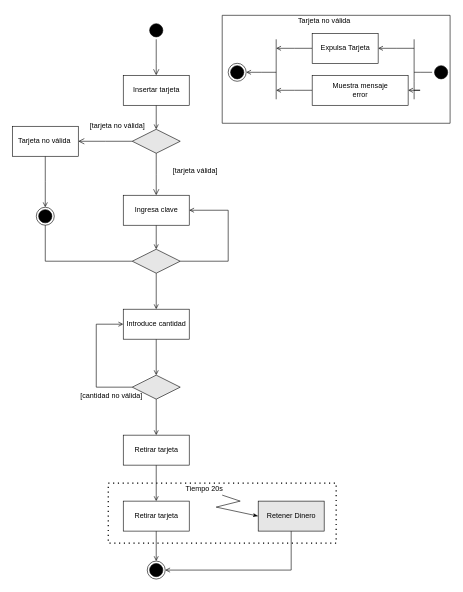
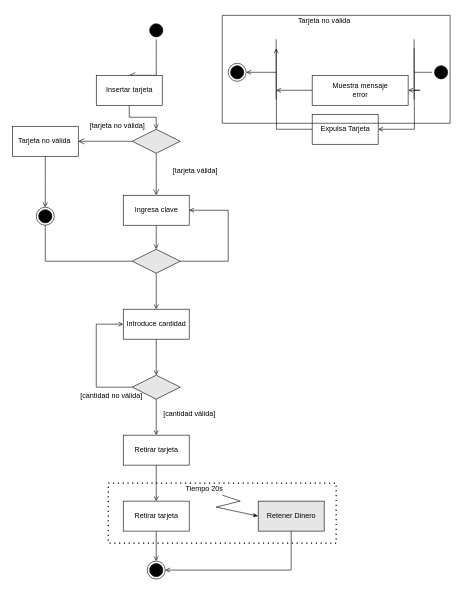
(345, 48) -> (345, 129)
(156, 90) -> (129, 90)
none -> (189, 414)
